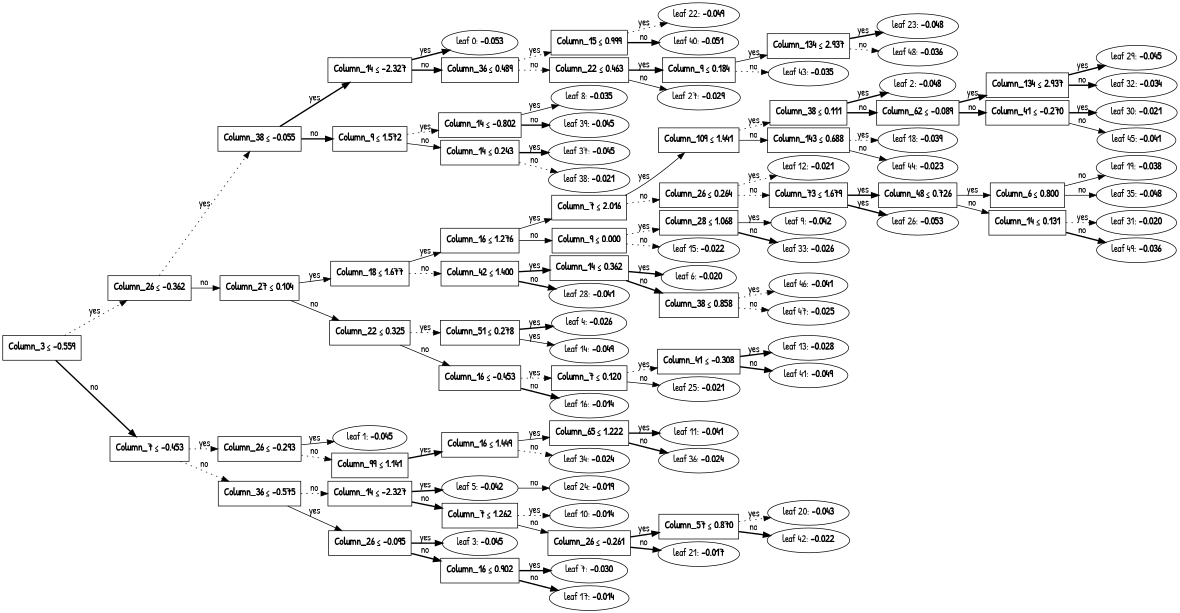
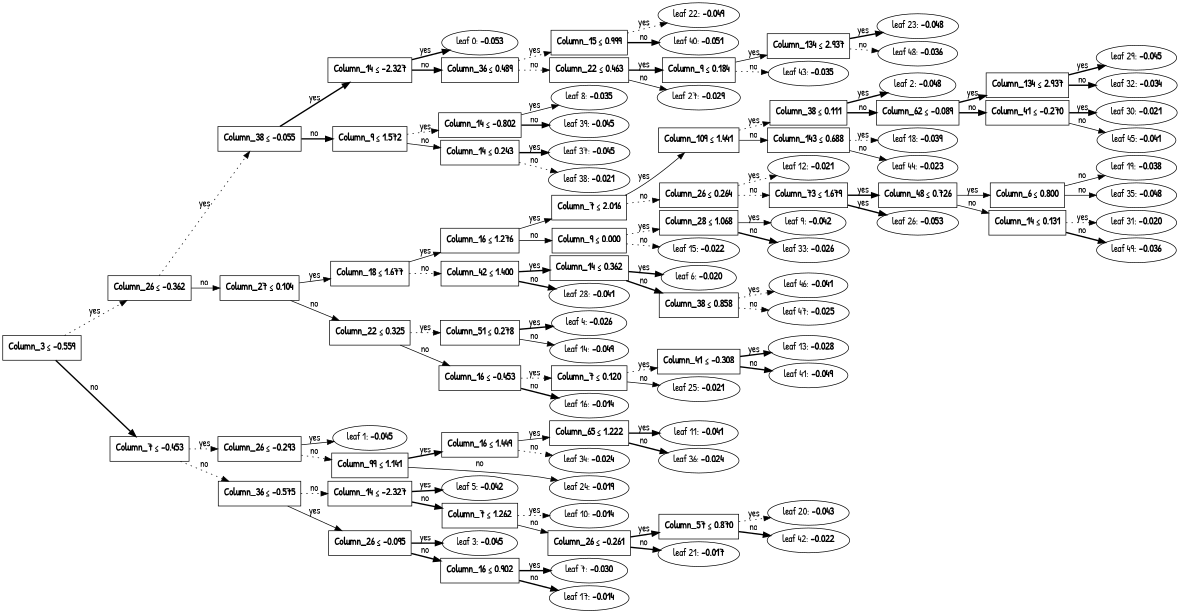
(535, 337) -> (535, 337)
(530, 488) -> (480, 472)
